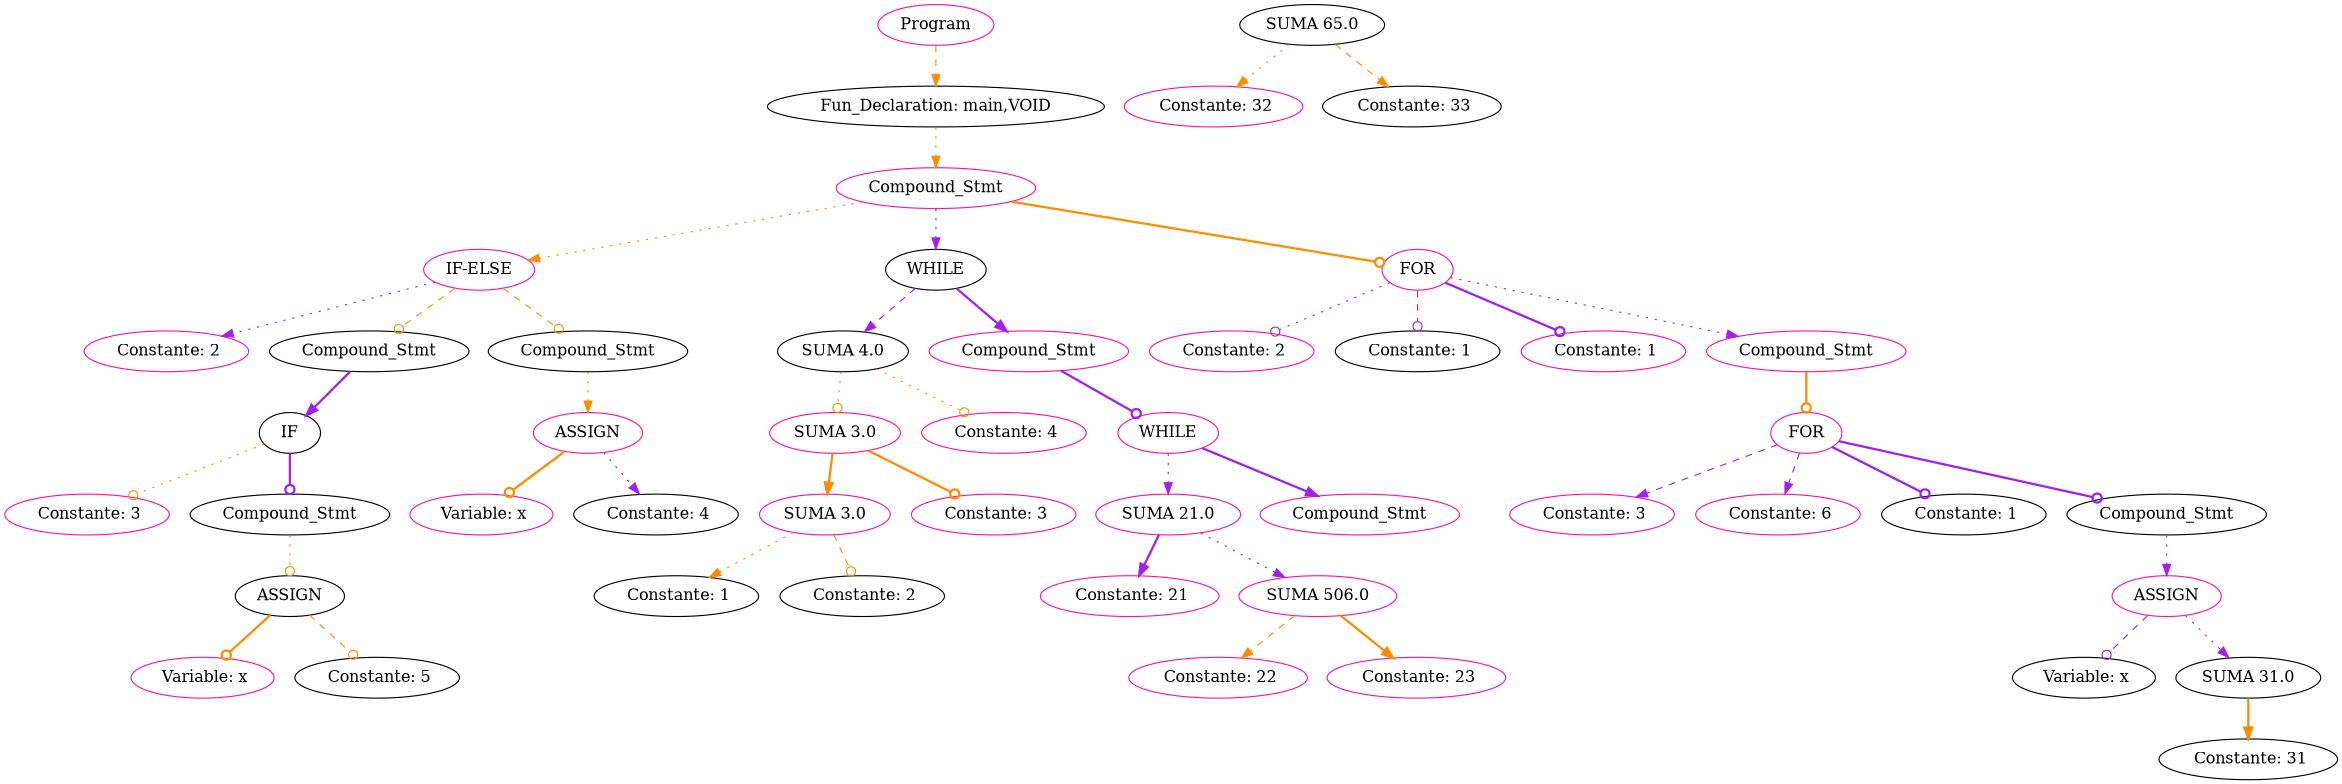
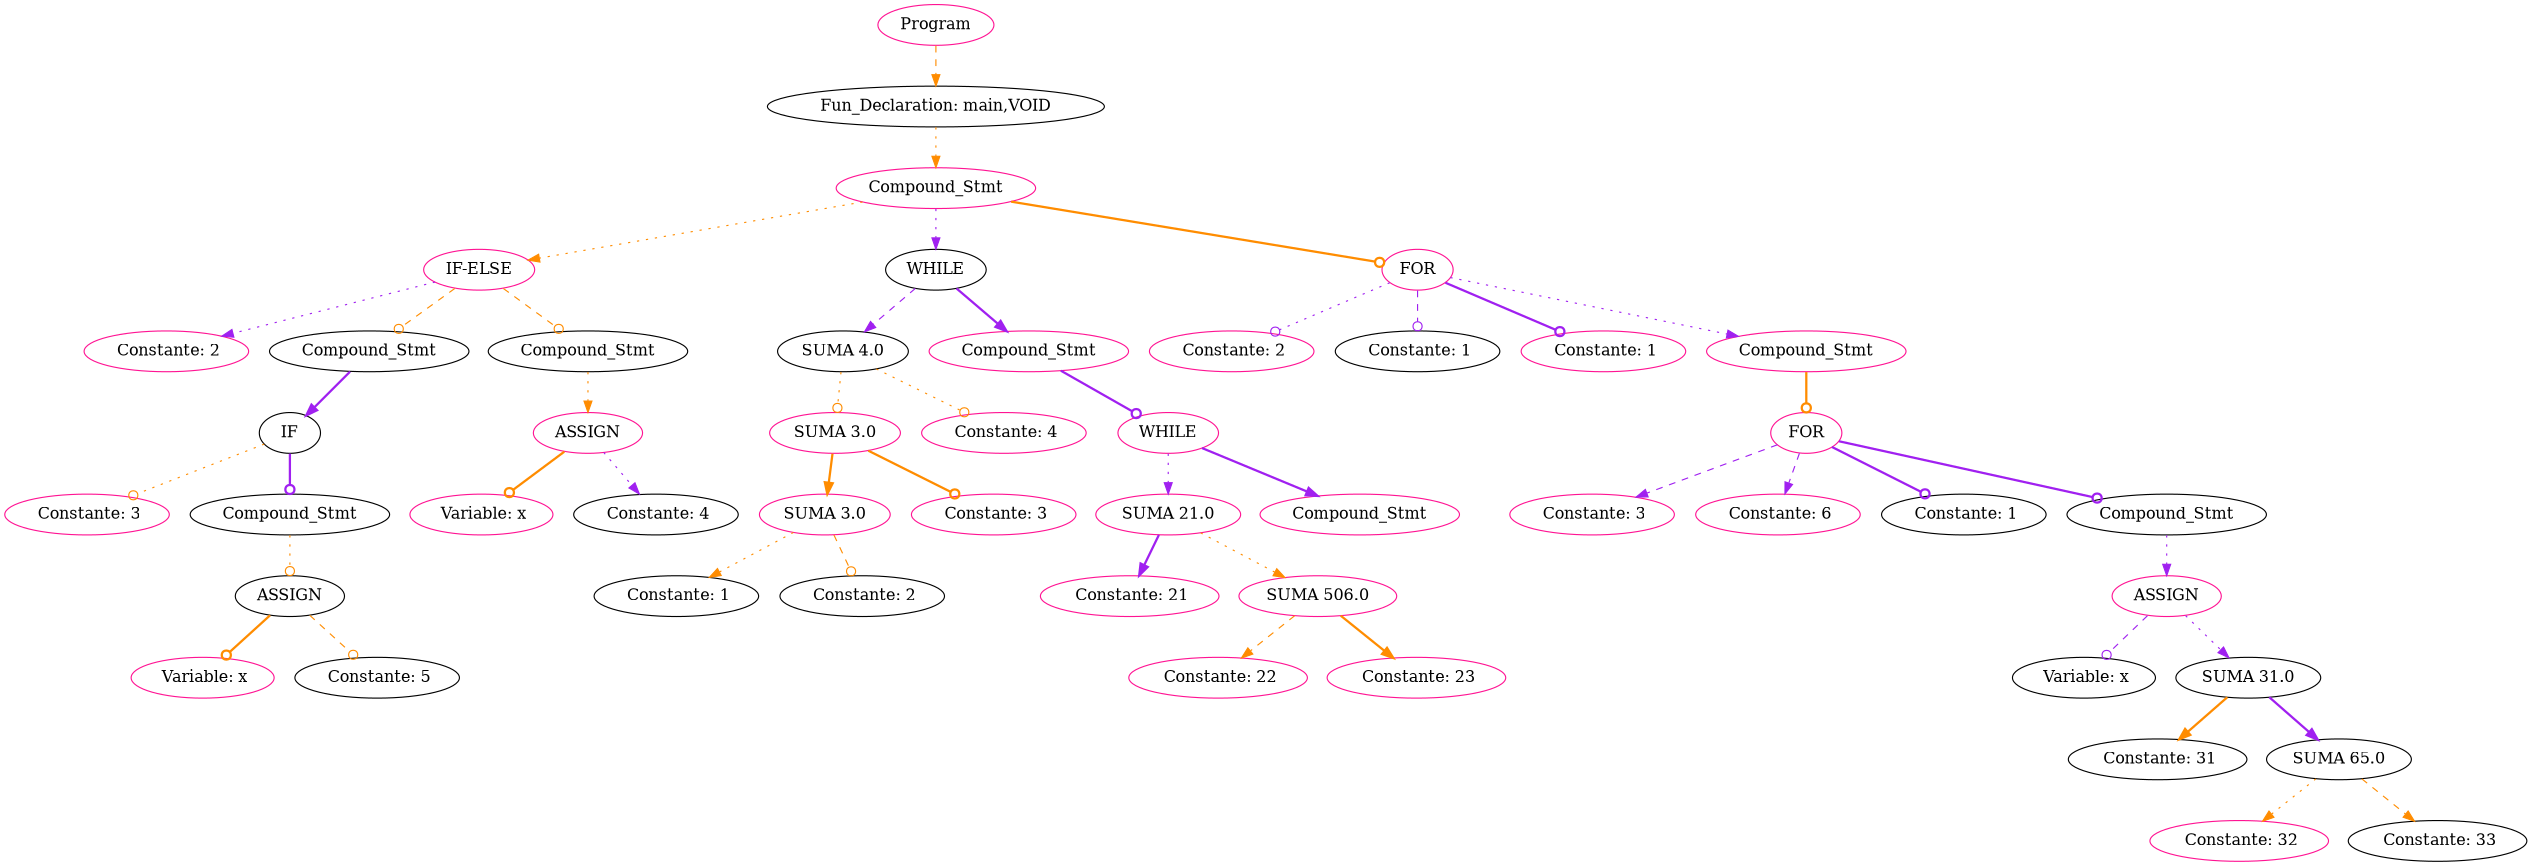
(1238, 553) -> (1238, 553)
none -> (2289, 715)
